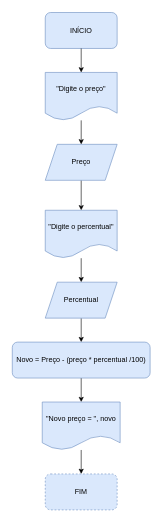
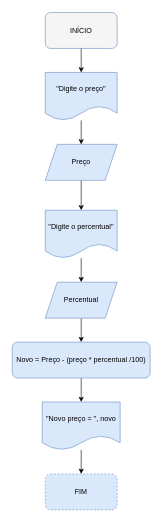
(81, 30) -> (81, 30)
